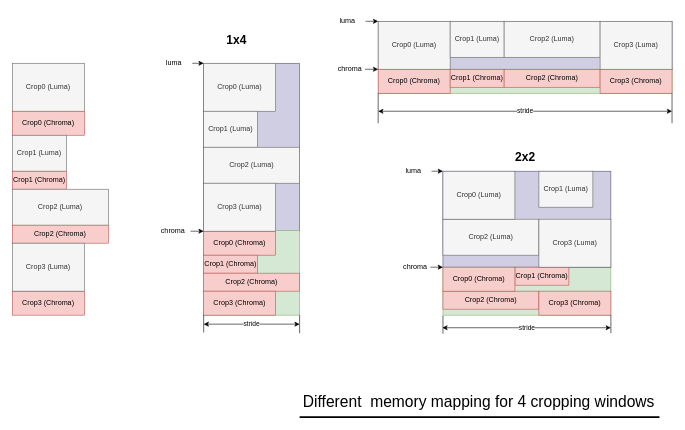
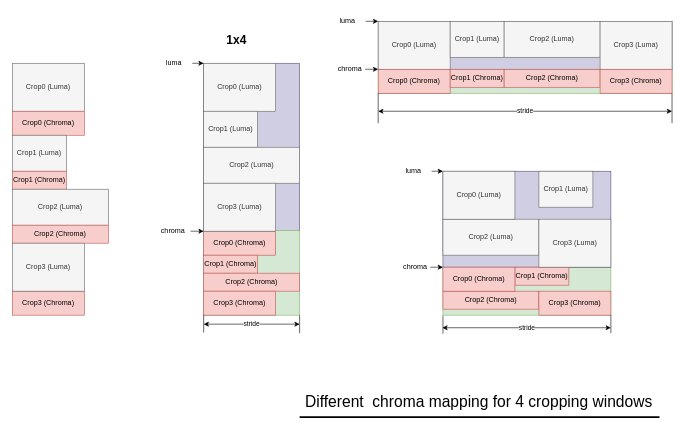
(525, 156) -> none
(479, 402) -> (479, 402)
